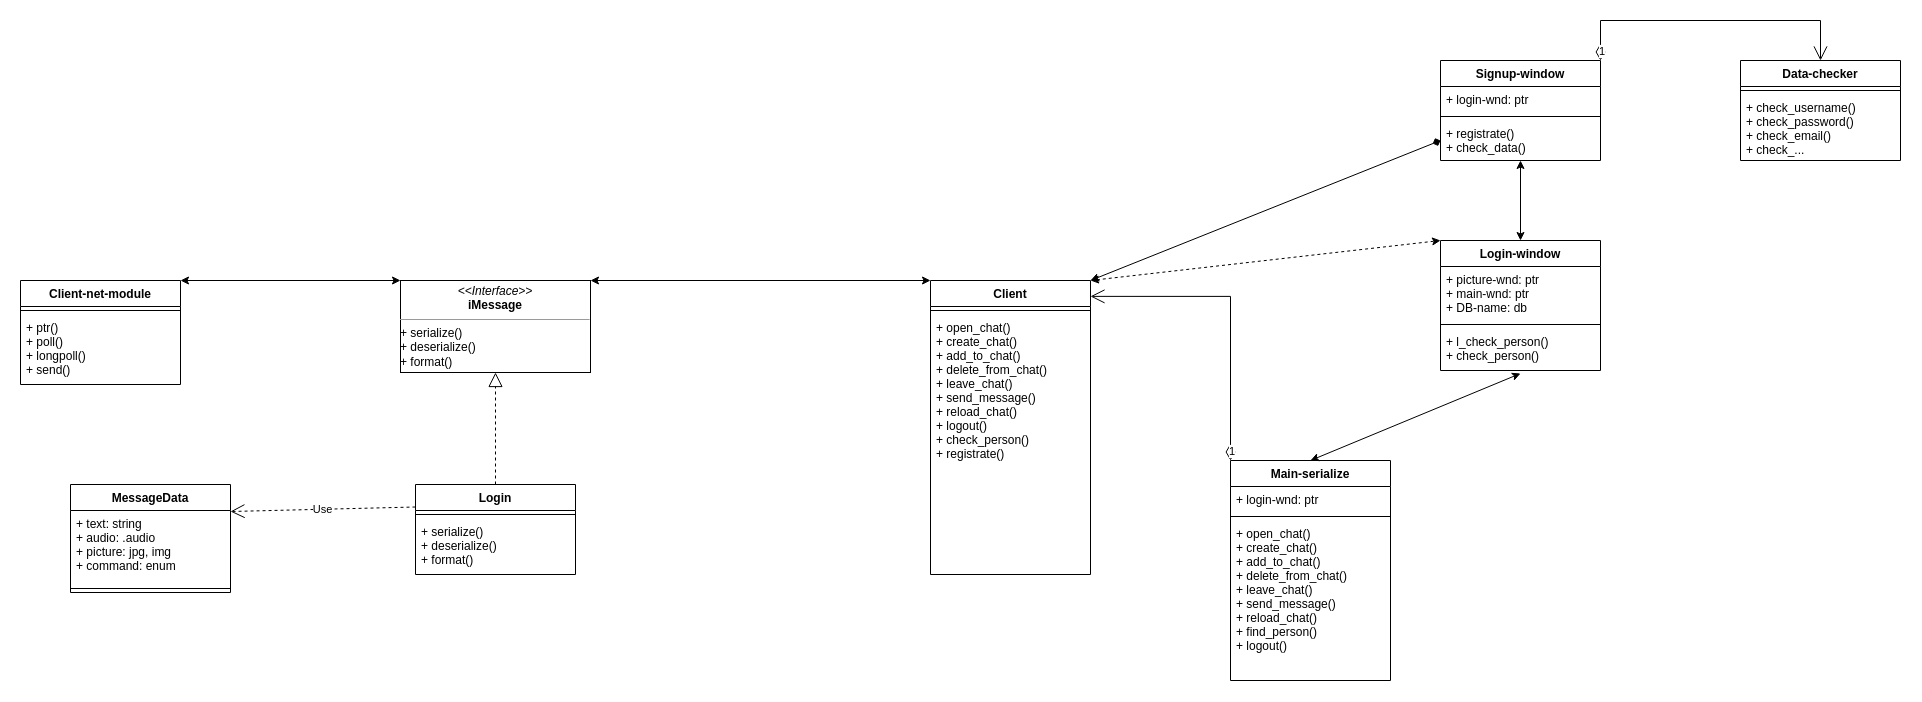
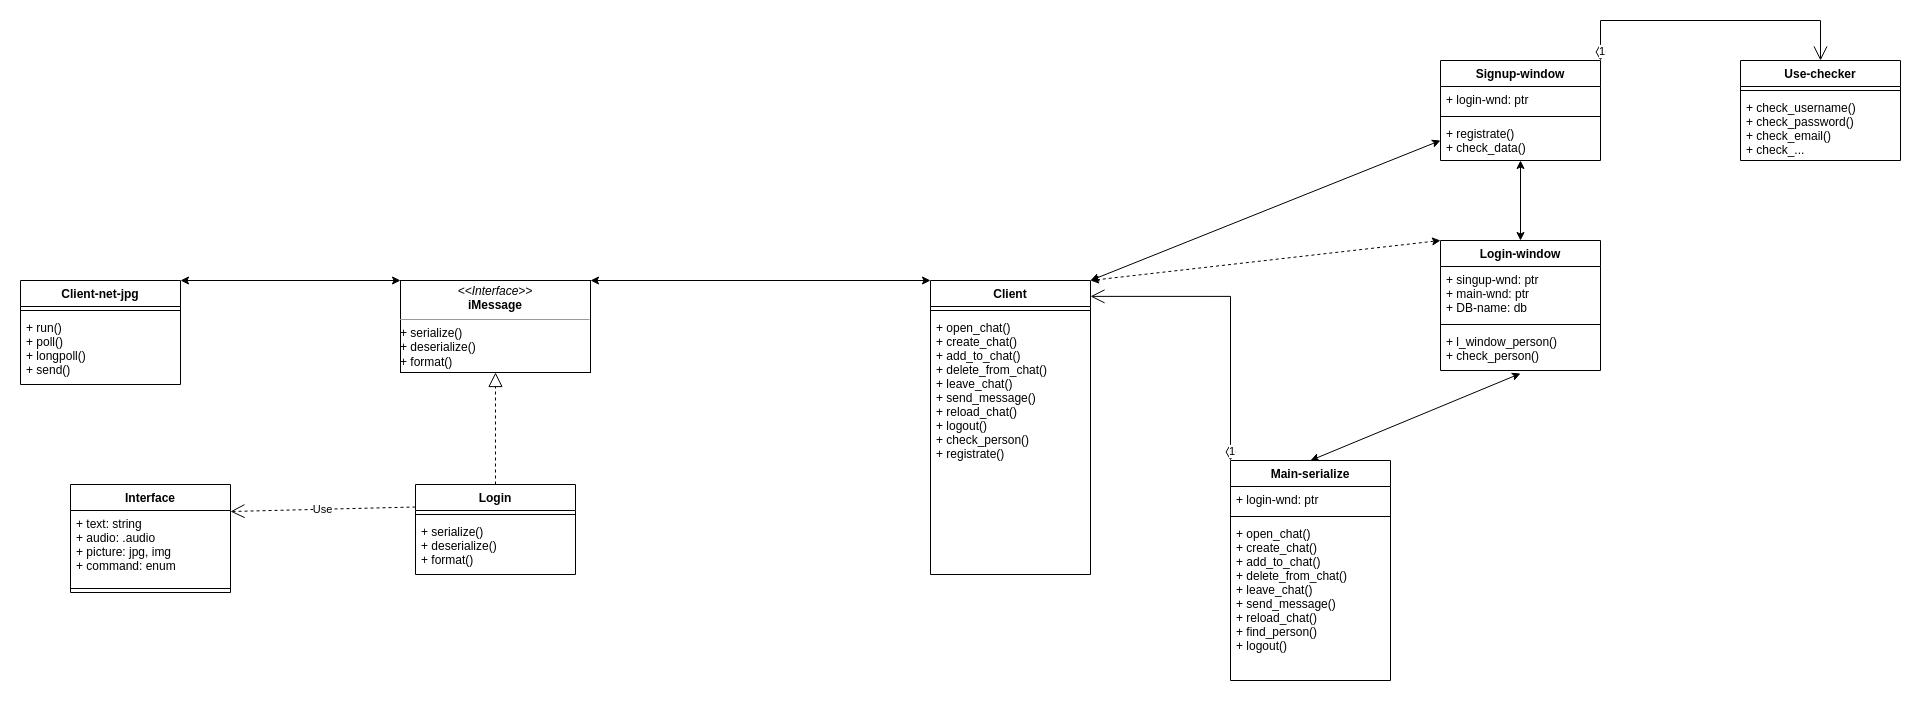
(1820, 74) -> (1820, 74)
(1432, 144) -> (1433, 144)
(1500, 280) -> (1497, 280)
(100, 294) -> (100, 294)
(48, 328) -> (48, 328)
(1503, 342) -> (1505, 342)
(150, 498) -> (150, 498)
